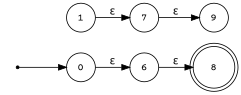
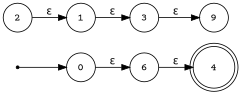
none -> (18, 18)
(144, 18) -> (144, 18)
(214, 67) -> (214, 67)
